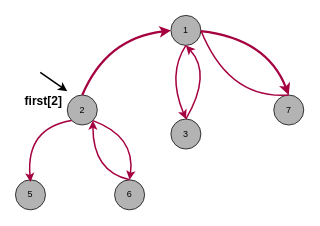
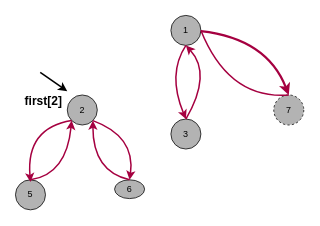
(114, 51) -> none
(288, 110) -> (288, 110)
none -> (60, 161)
(129, 195) -> (129, 189)
